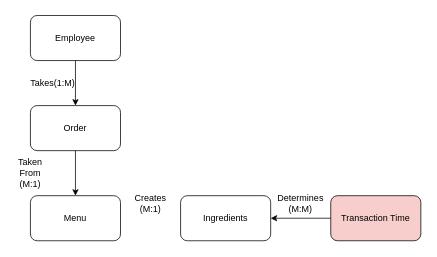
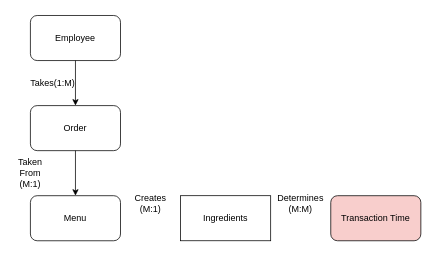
(225, 218) -> (225, 218)
(303, 218) -> none
